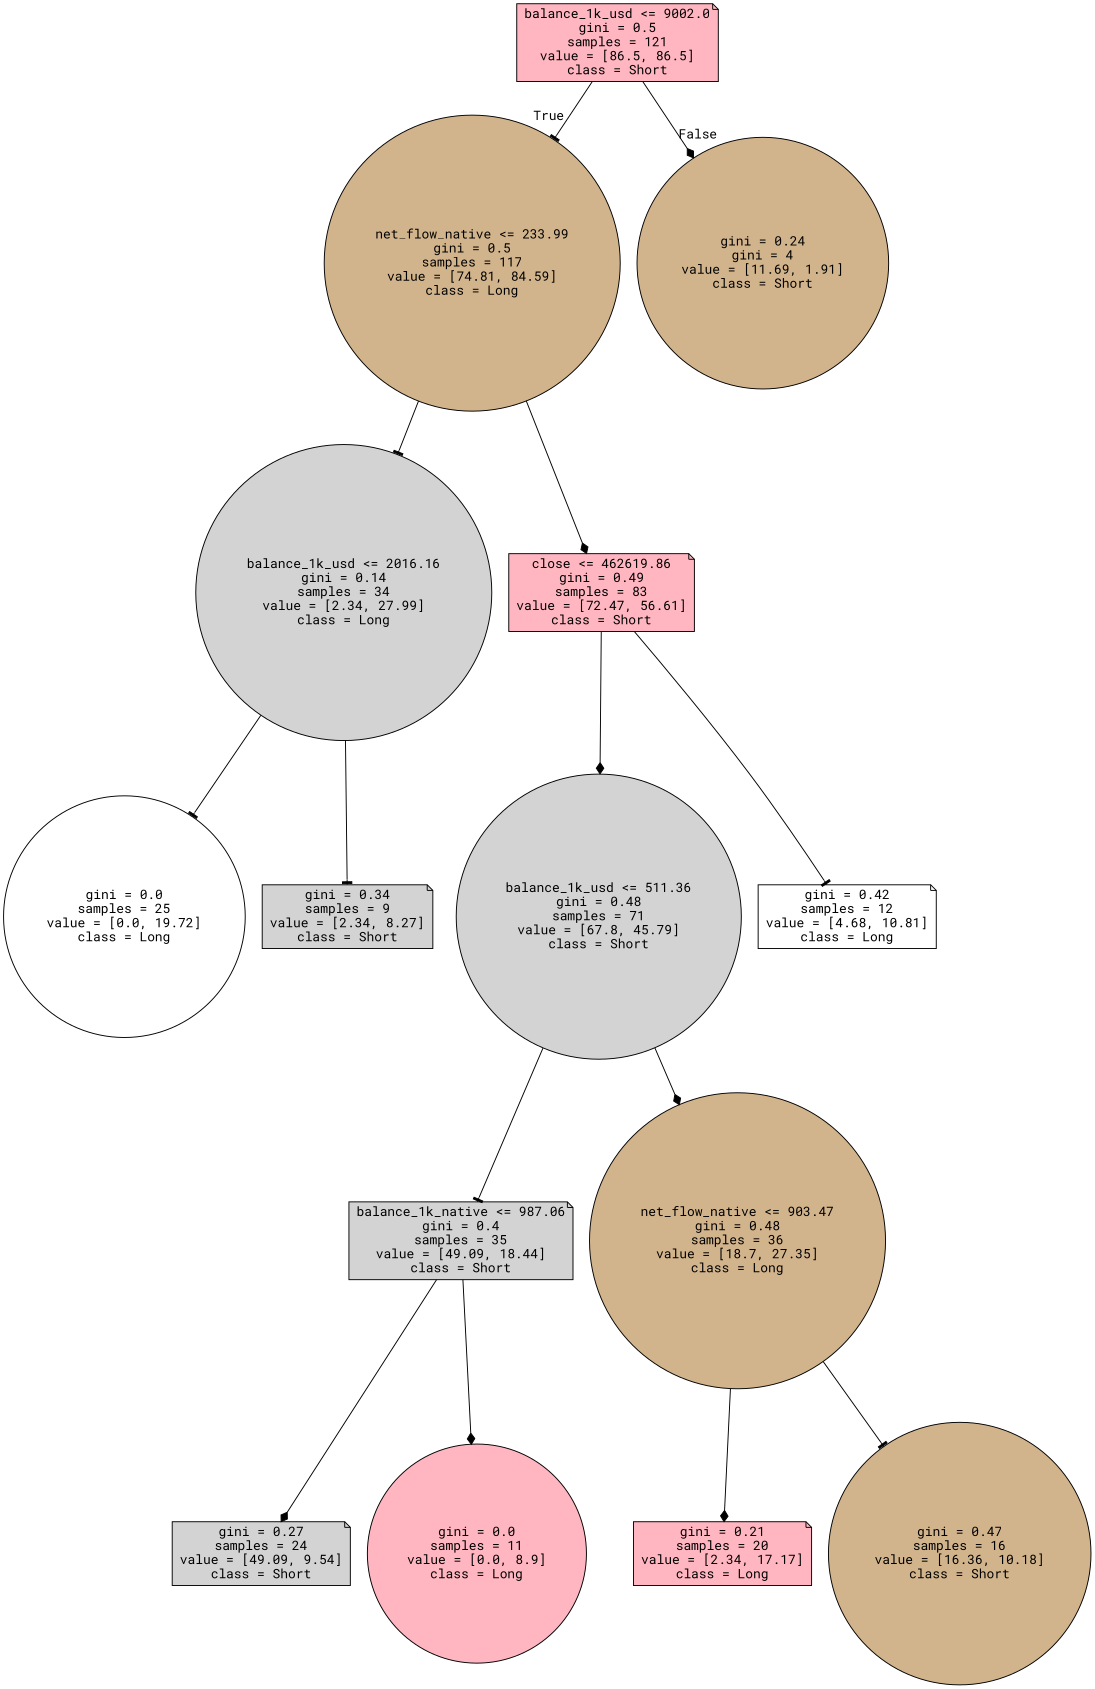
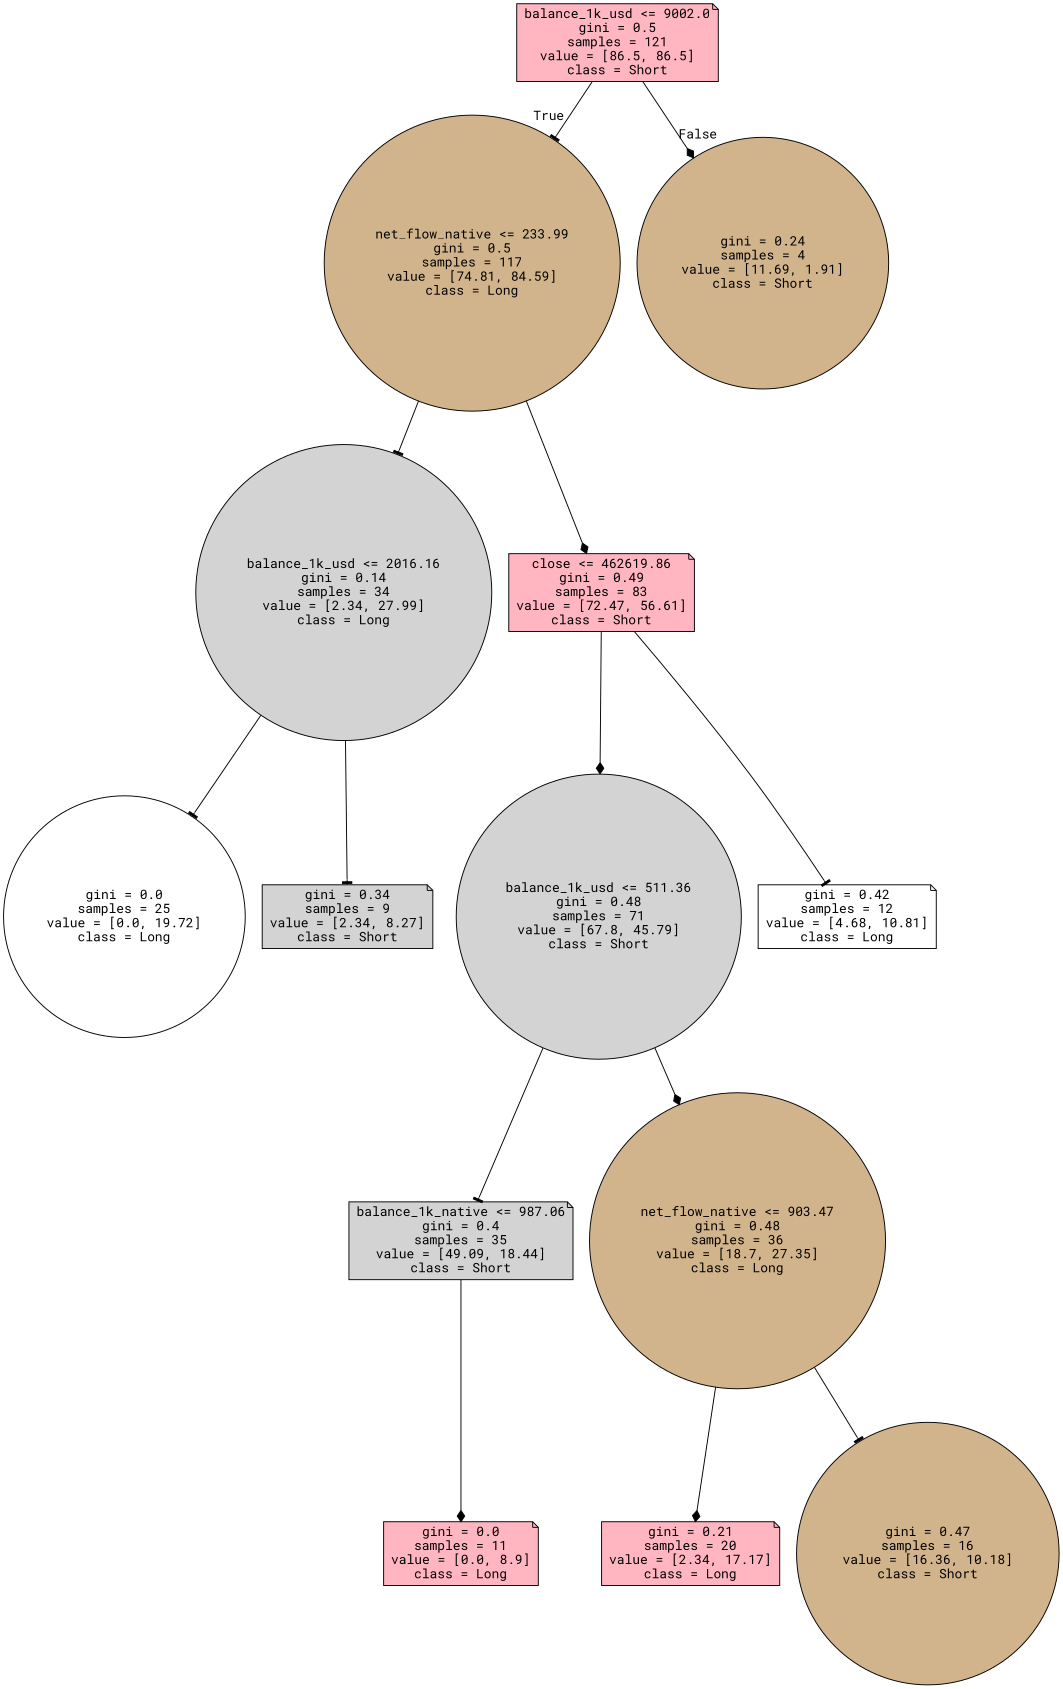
(763, 263) -> (763, 263)
(261, 1554) -> none
(477, 1554) -> (461, 1554)
